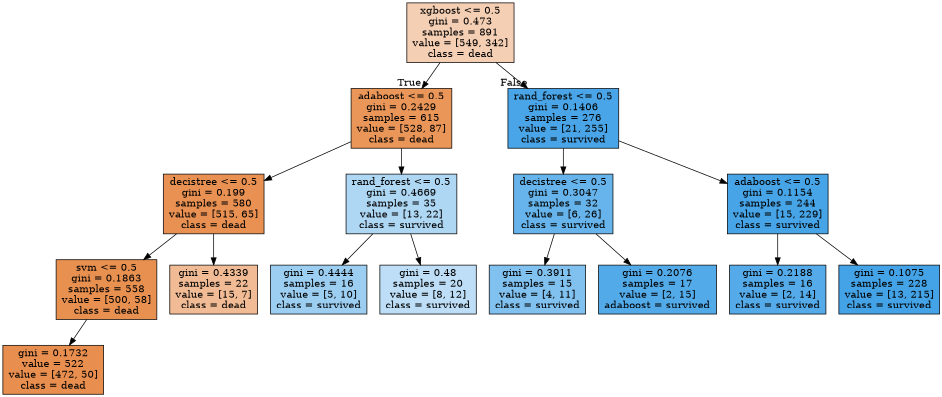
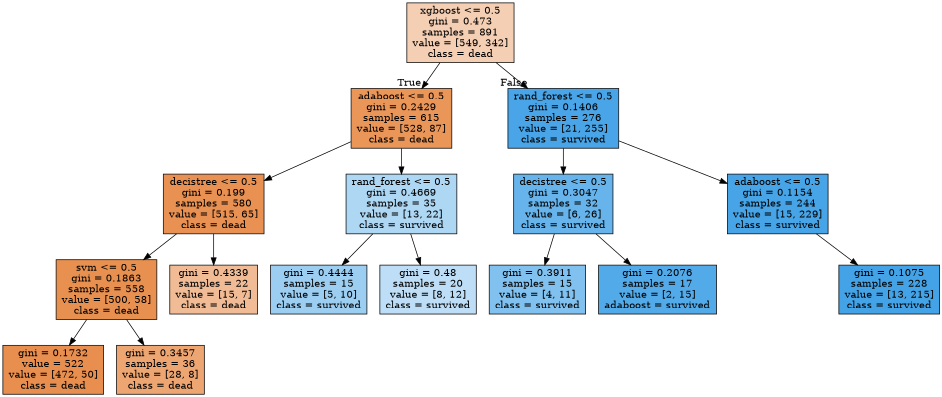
(319, 290) -> (319, 290)
(778, 290) -> none
none -> (160, 370)
